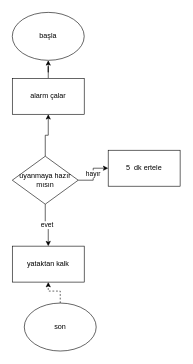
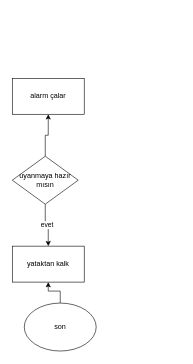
(48, 36) -> none
(48, 69) -> none
(93, 168) -> none
(144, 168) -> none
(57, 291) -> (57, 291)
